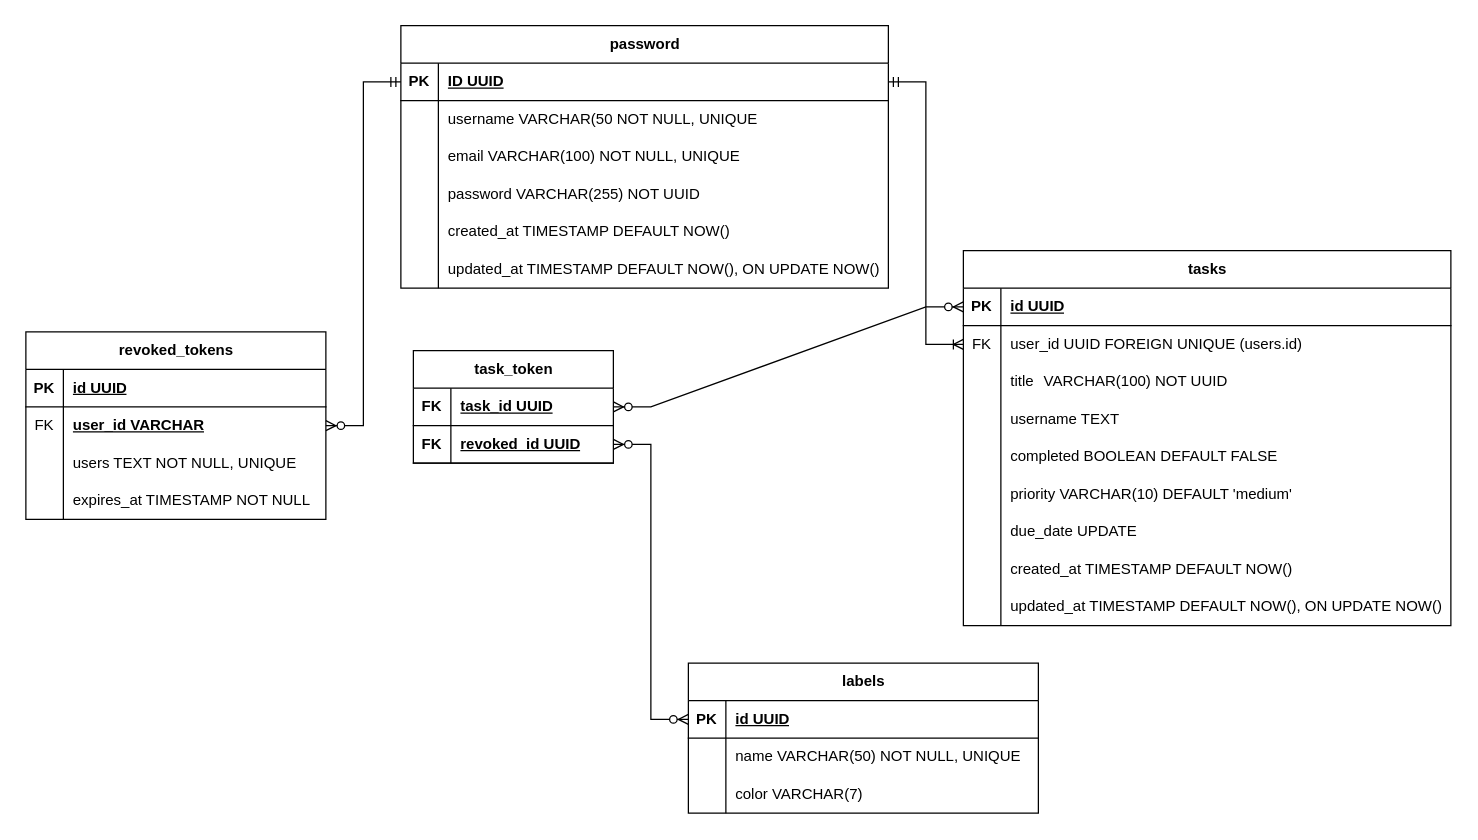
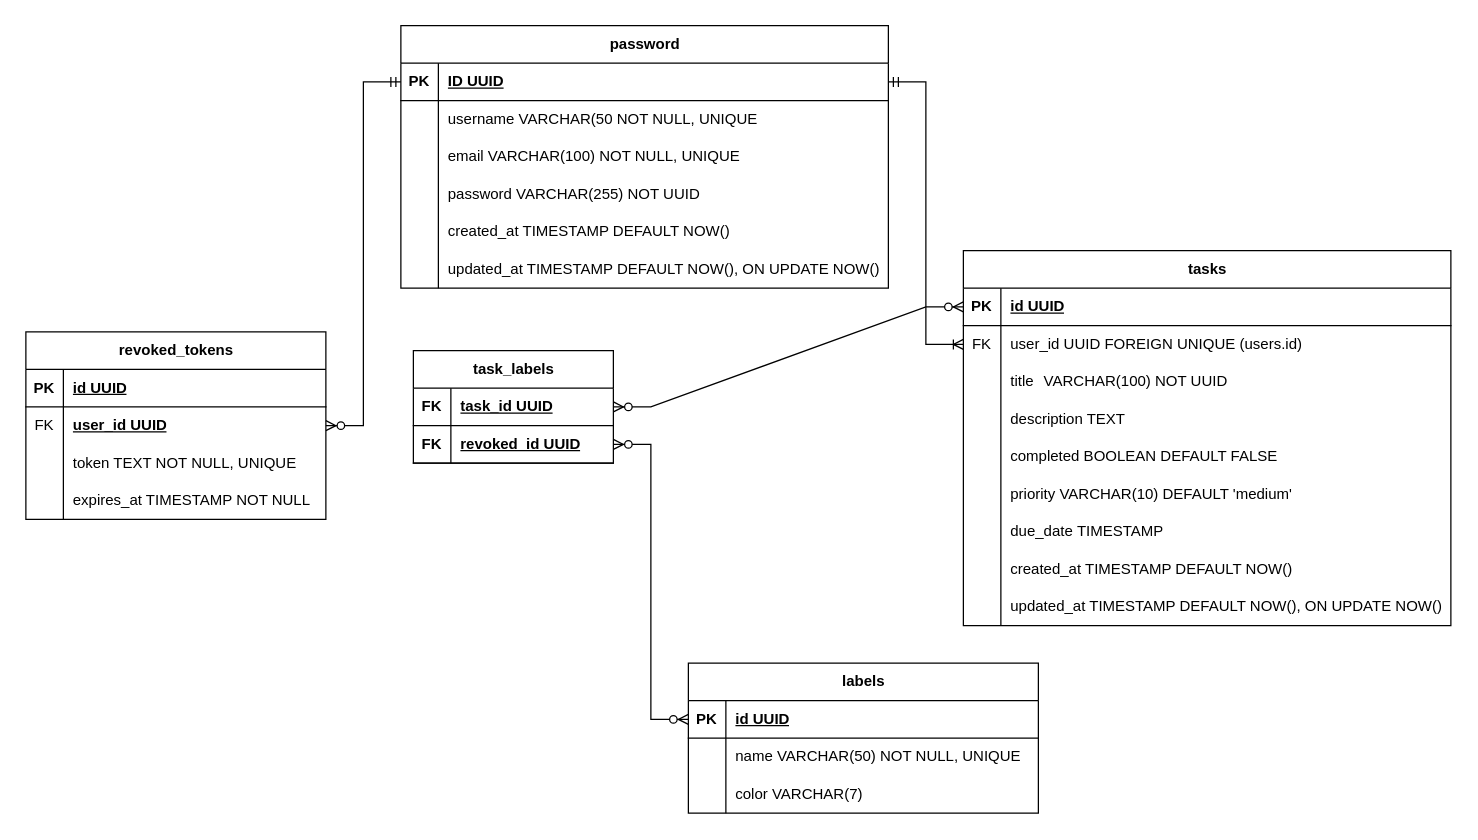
(514, 369) -> (514, 369)
(1063, 419) -> (1072, 419)
(132, 426) -> (120, 426)
(177, 463) -> (177, 463)
(1074, 532) -> (1086, 532)
